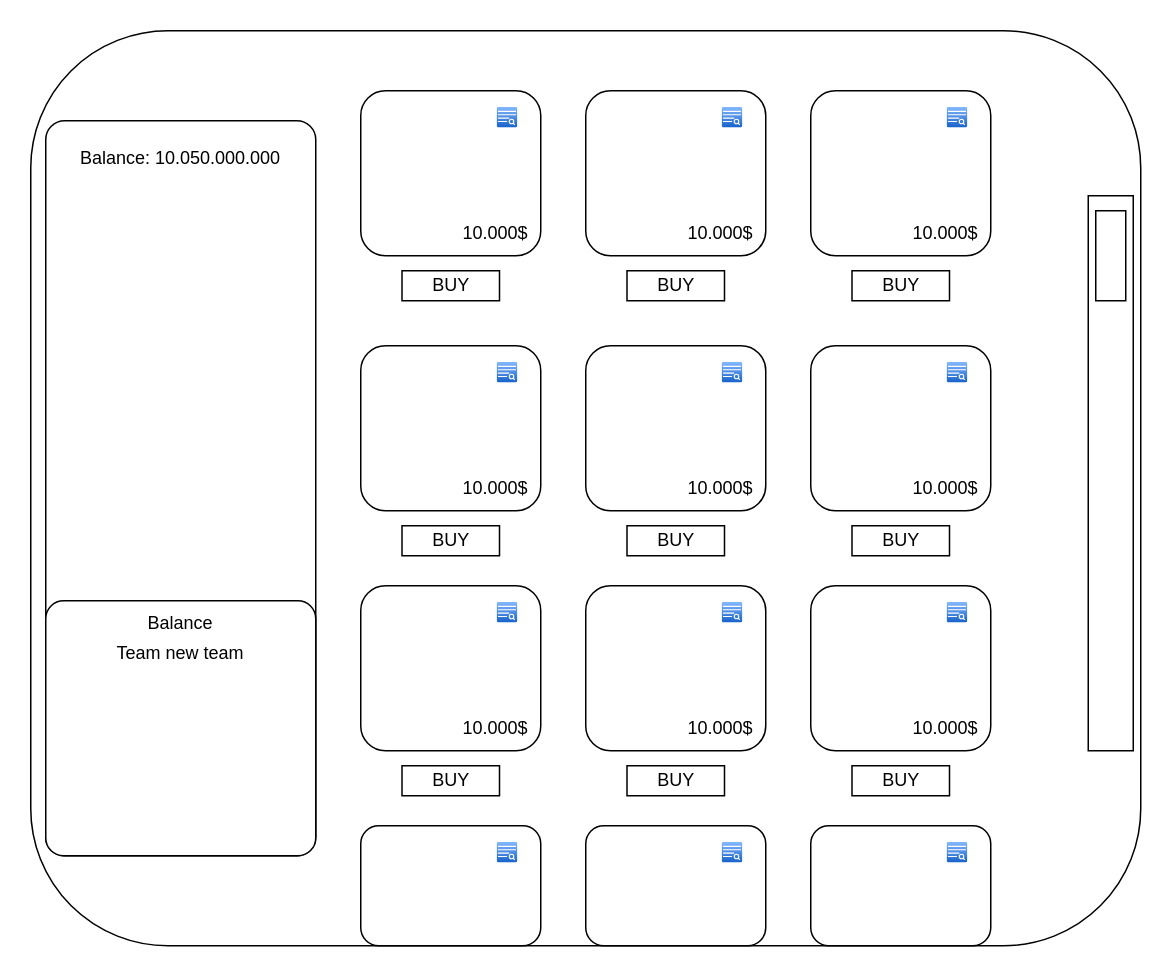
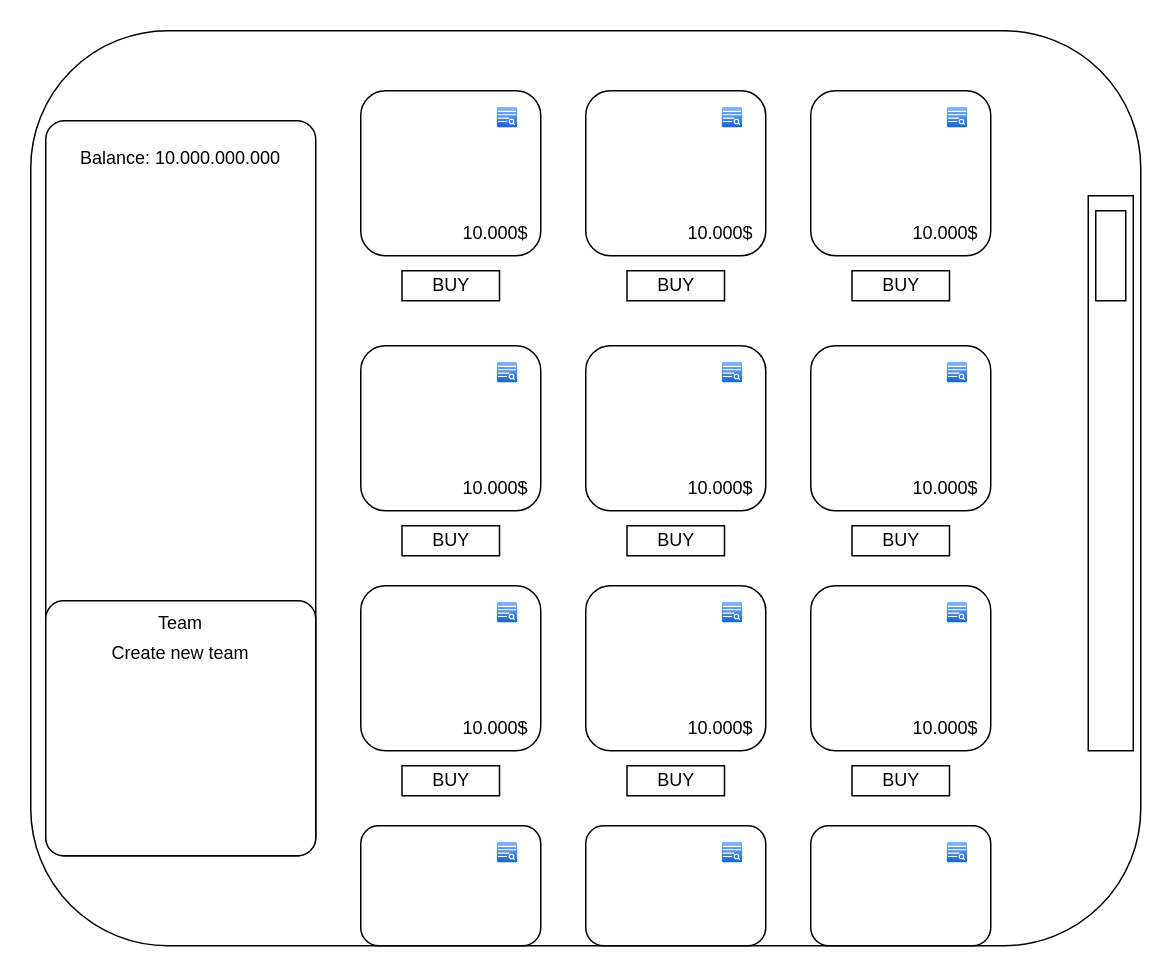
(181, 158) -> (181, 158)
(181, 623) -> (181, 623)
(181, 653) -> (181, 653)
